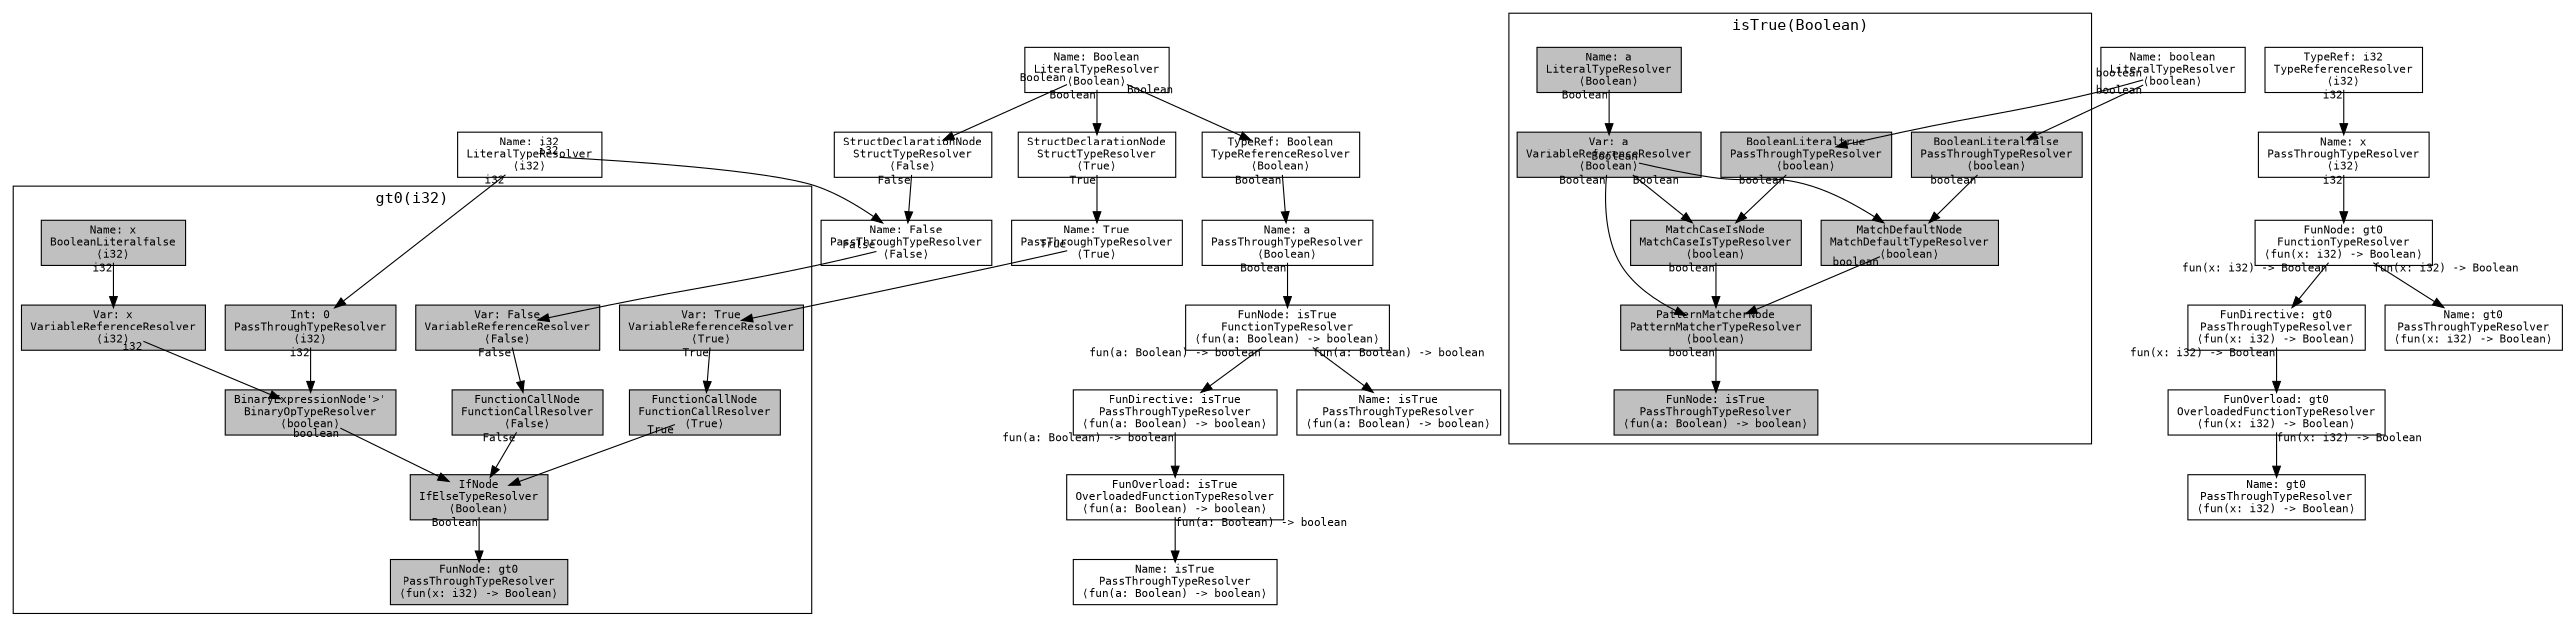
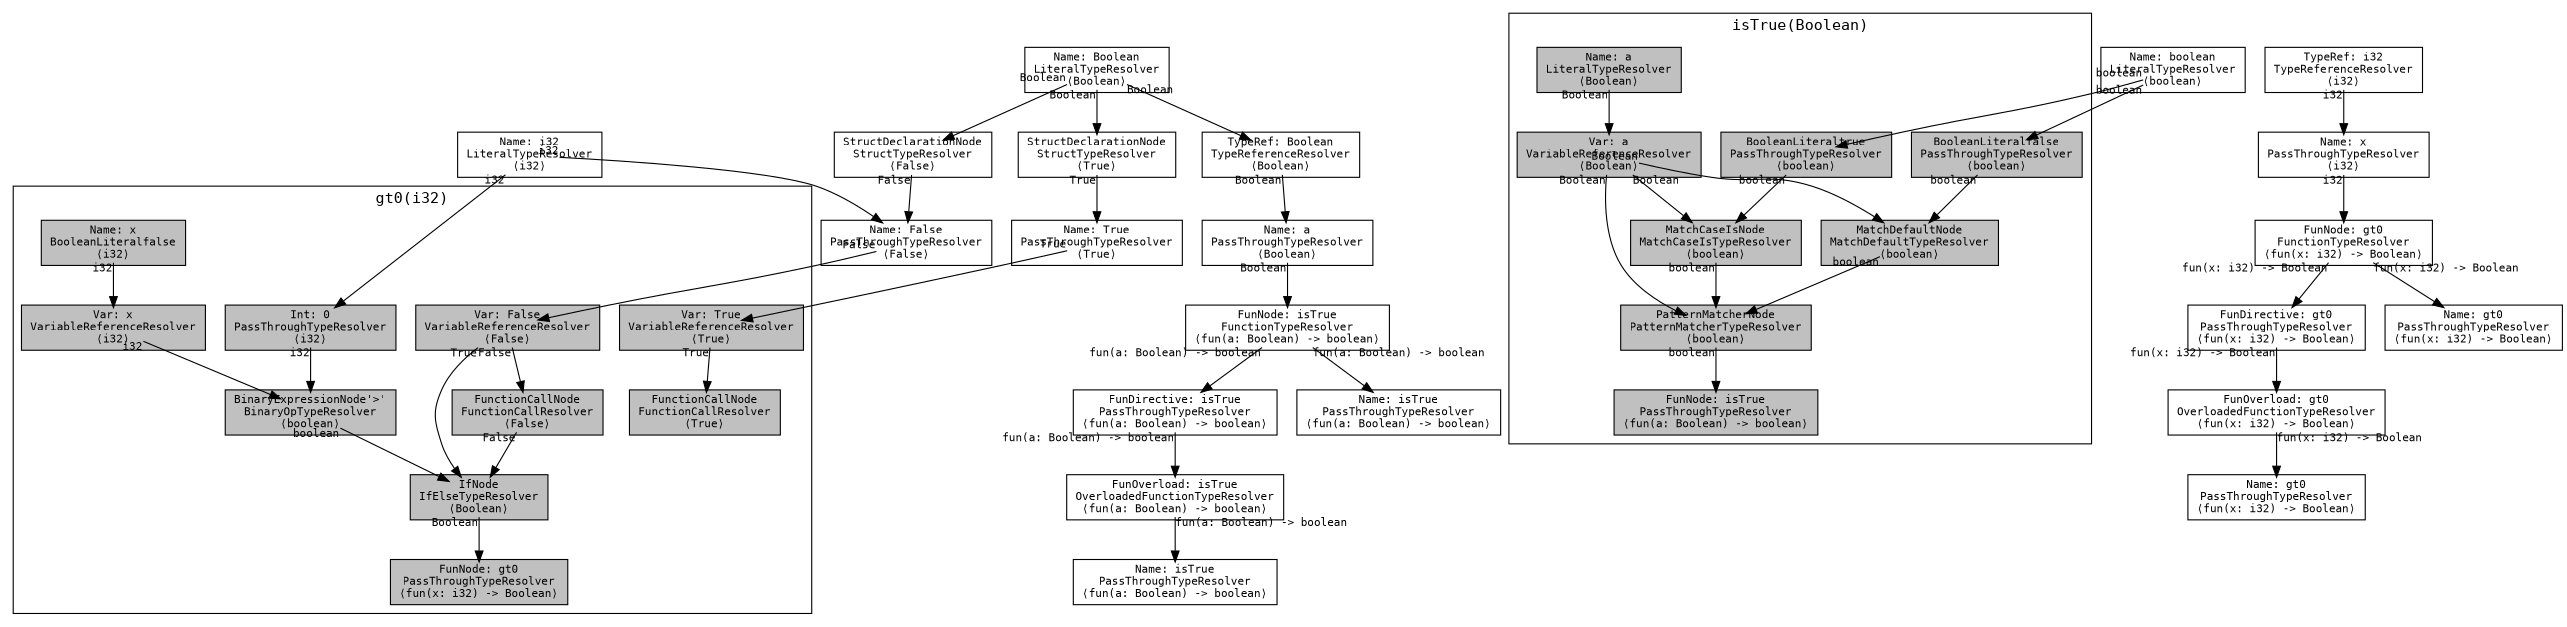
(597, 453) -> (437, 403)
